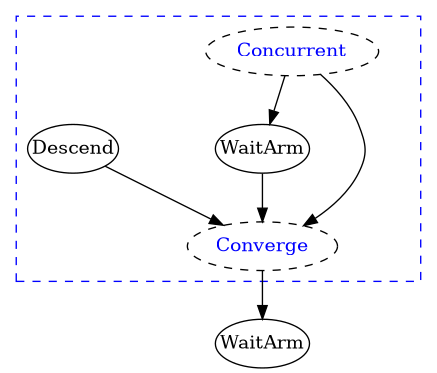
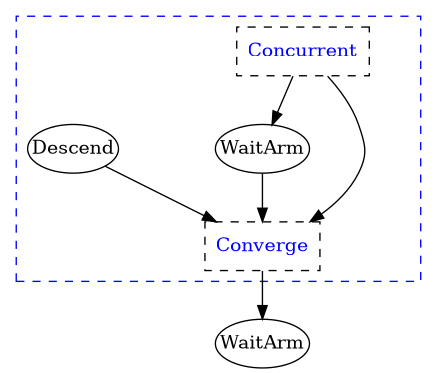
(292, 51) -> (303, 51)
(262, 246) -> (262, 246)
